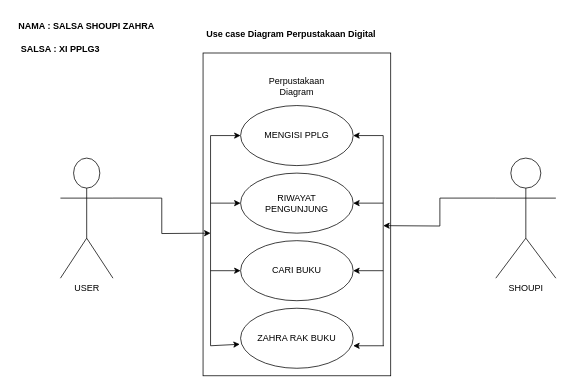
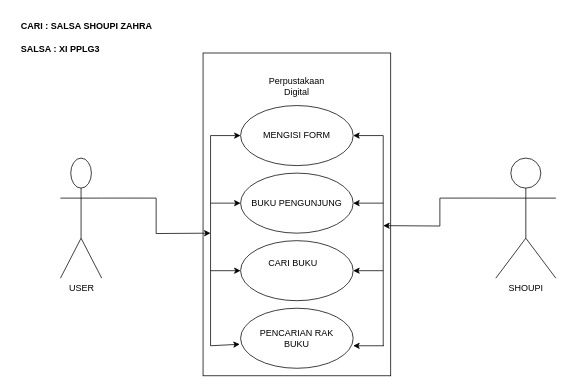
(87, 27) -> (87, 27)
(291, 34) -> none
(297, 87) -> (297, 87)
(297, 135) -> (297, 135)
(297, 203) -> (297, 203)
(87, 218) -> (81, 218)
(297, 270) -> (293, 263)
(297, 338) -> (297, 338)
